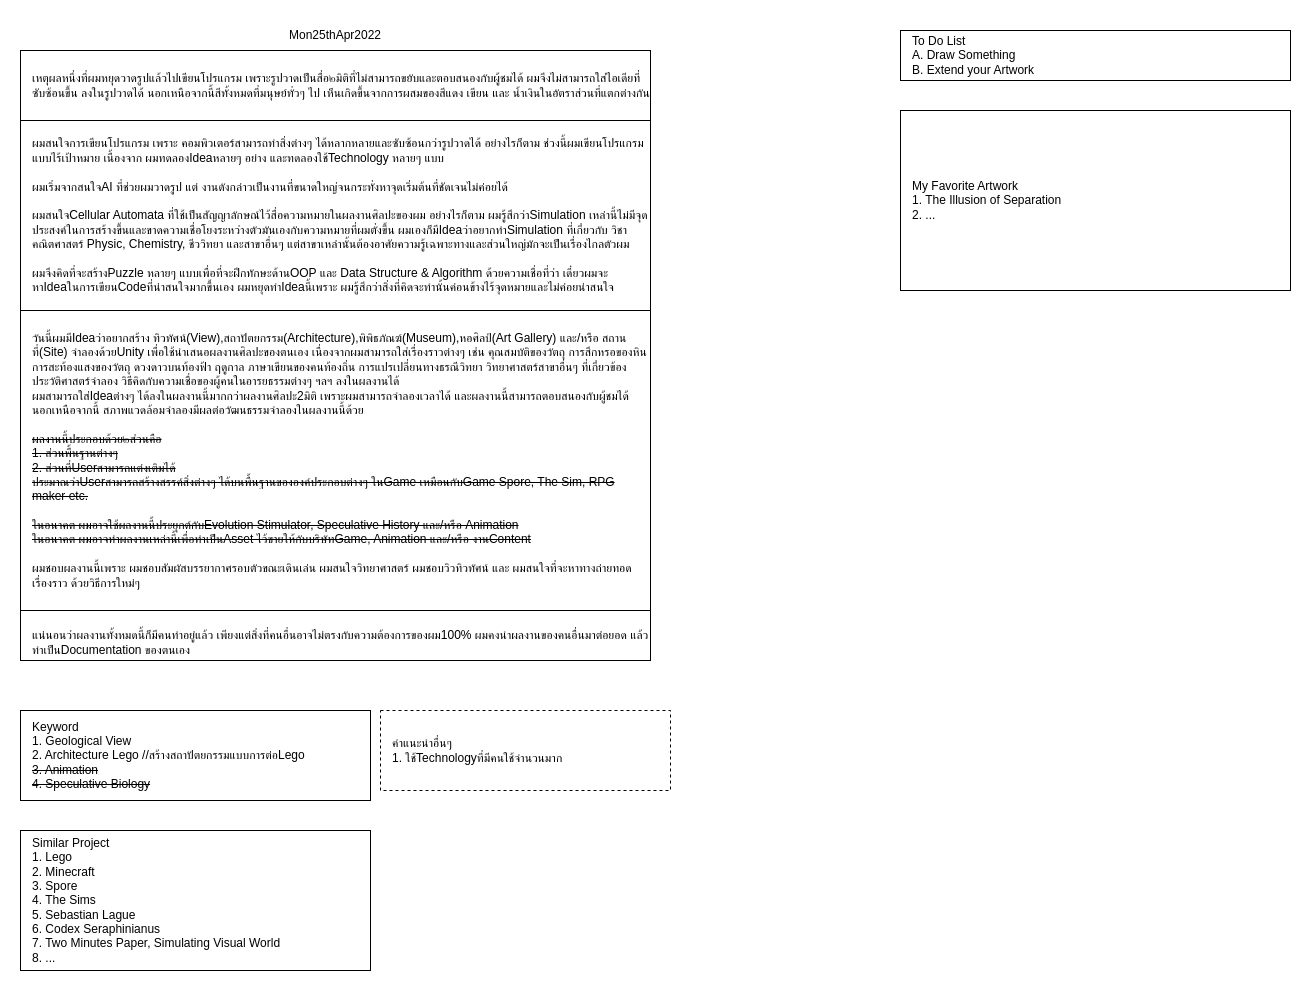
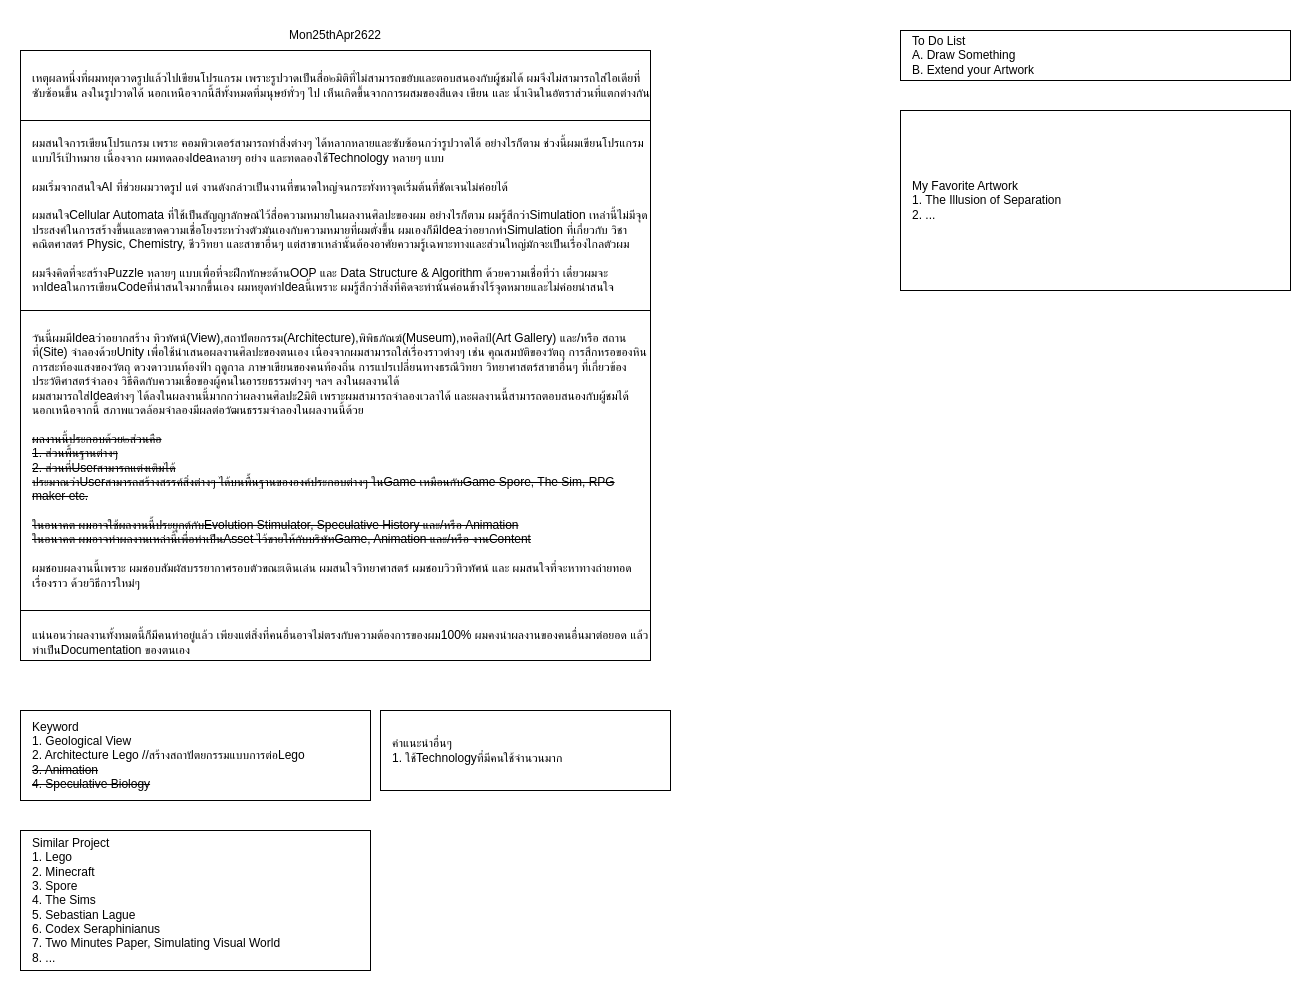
(336, 36) -> (336, 36)
(526, 751) -> (526, 751)
